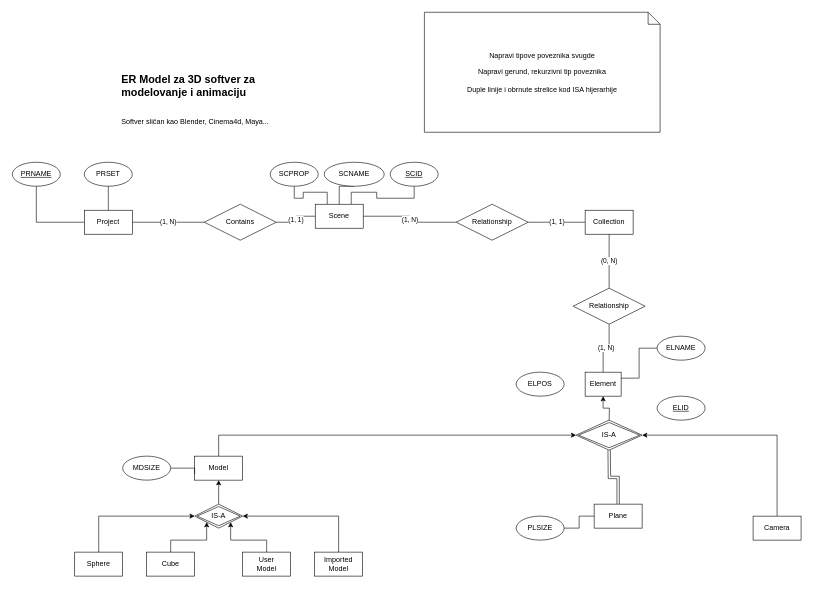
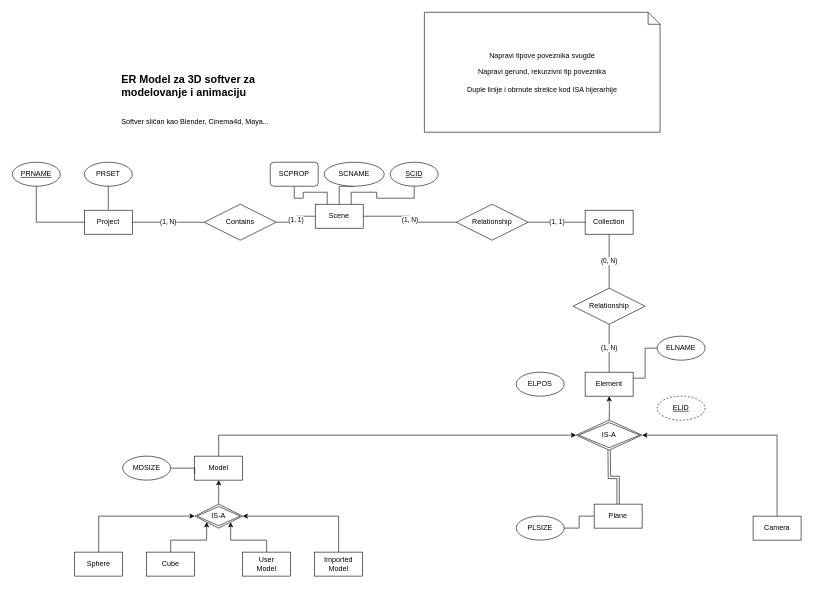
(294, 174) -> (294, 174)
(603, 384) -> (609, 384)
(681, 408) -> (681, 408)
